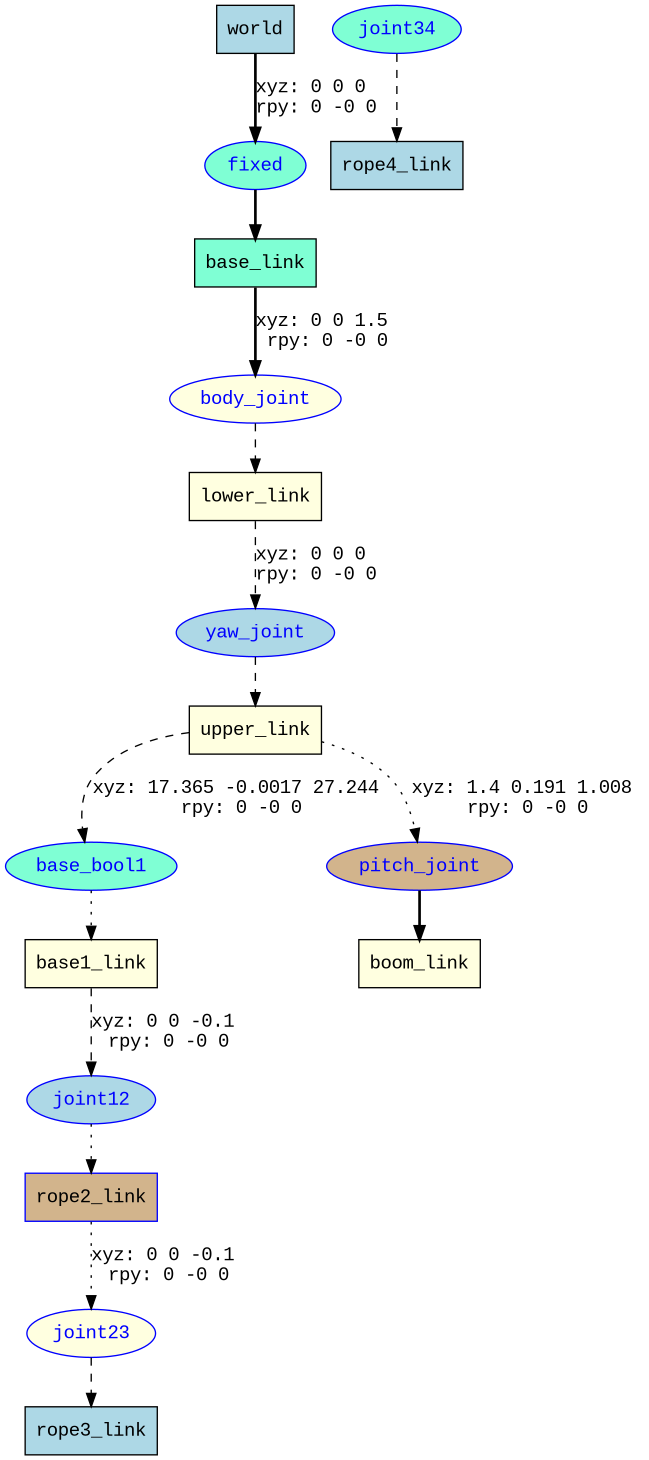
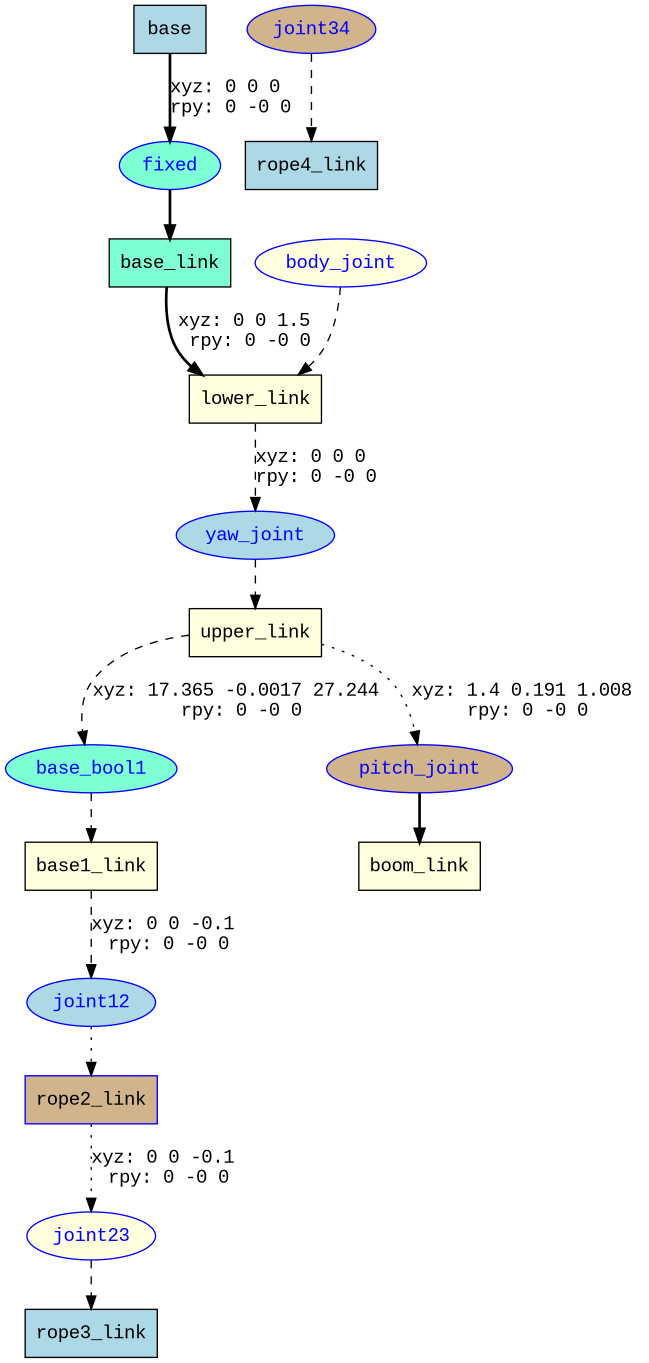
(255, 29) -> (170, 29)
(397, 29) -> (311, 29)
(255, 324) -> (170, 330)
(91, 908) -> (91, 811)
